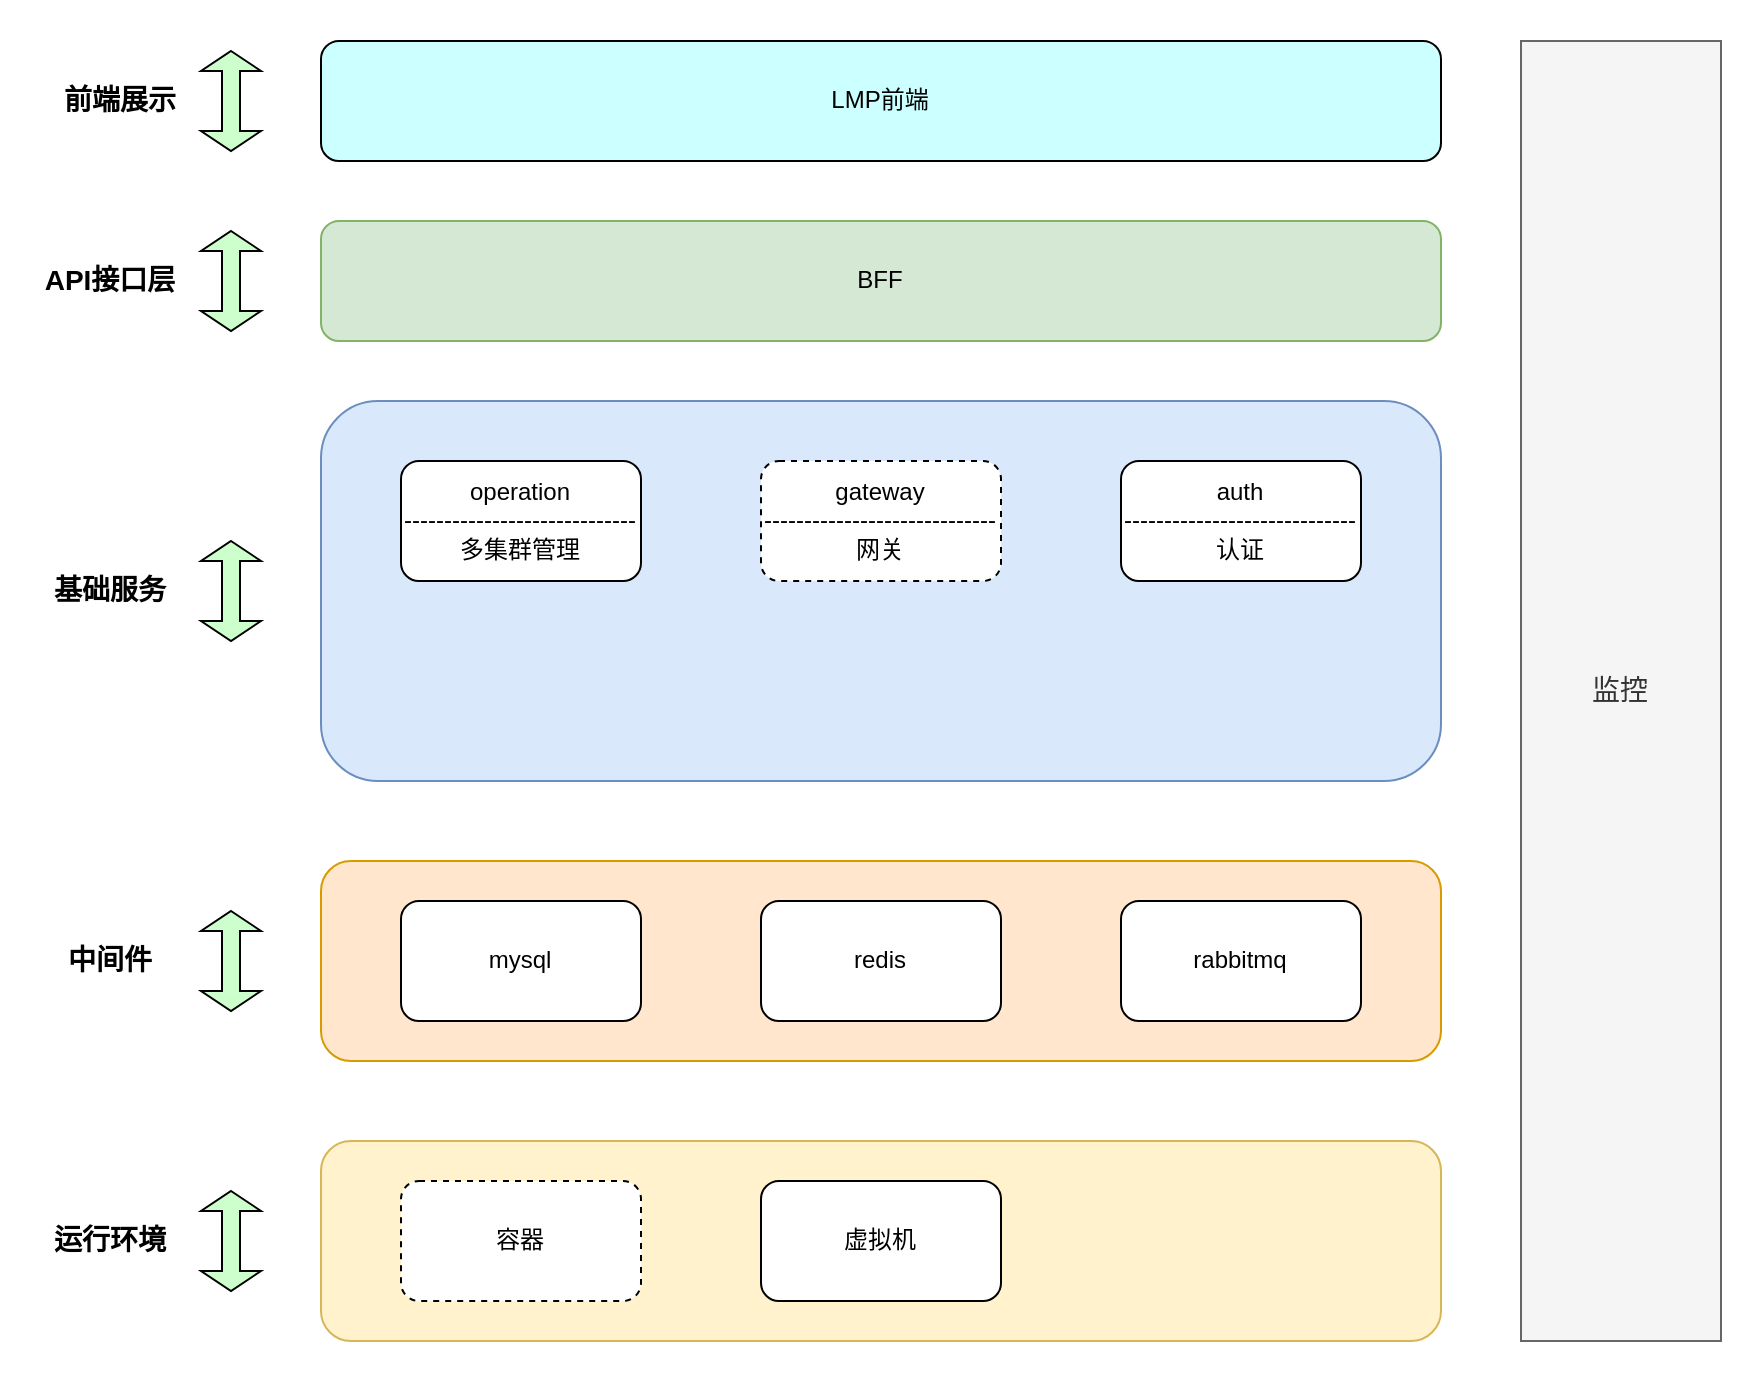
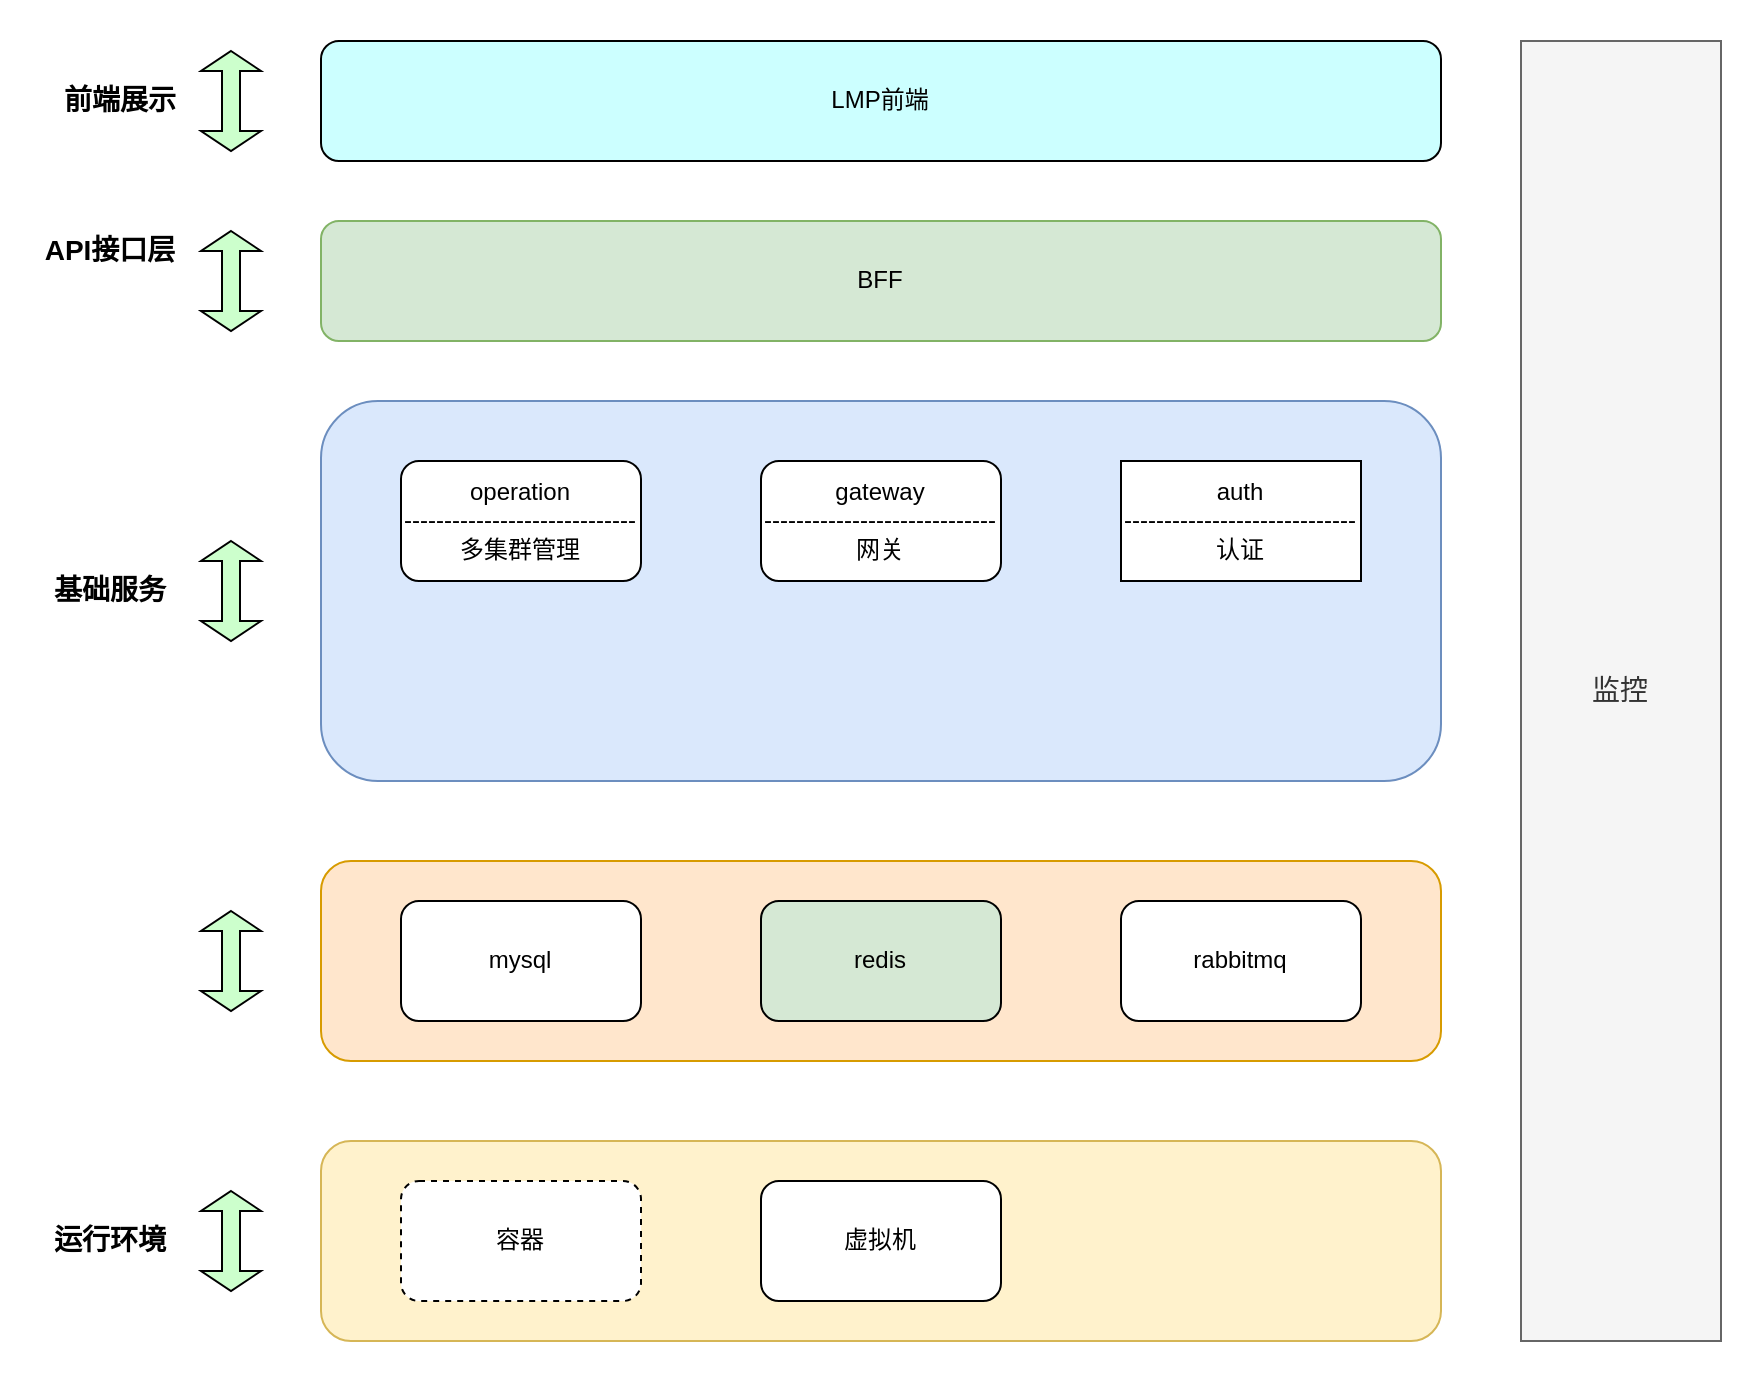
(111, 281) -> (111, 251)
(881, 521) -> (881, 521)
(1241, 521) -> (1241, 521)
(111, 961) -> none
(881, 961) -> (881, 961)
